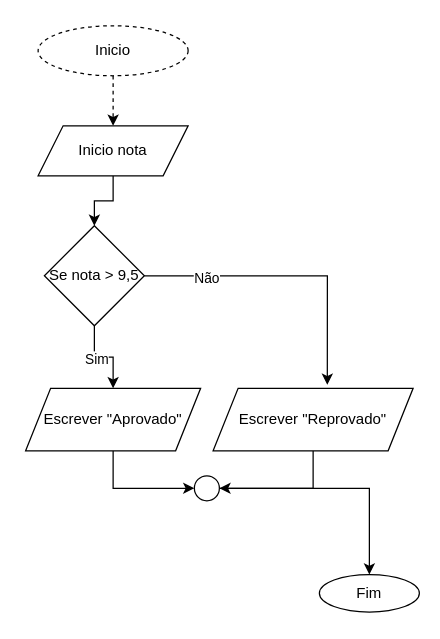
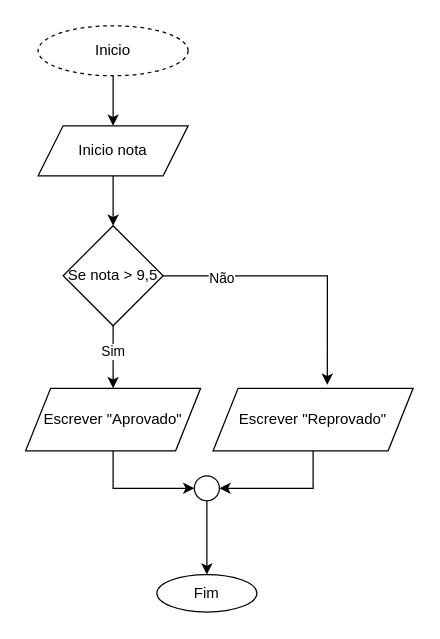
(113, 96) -> (113, 96)
(94, 276) -> (113, 276)
(369, 593) -> (207, 593)
